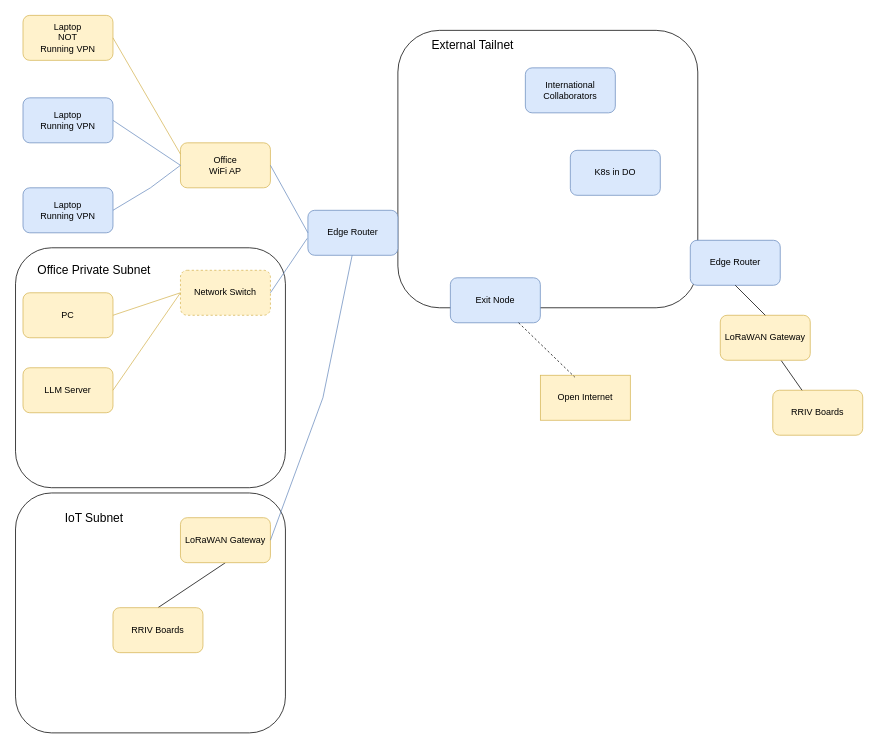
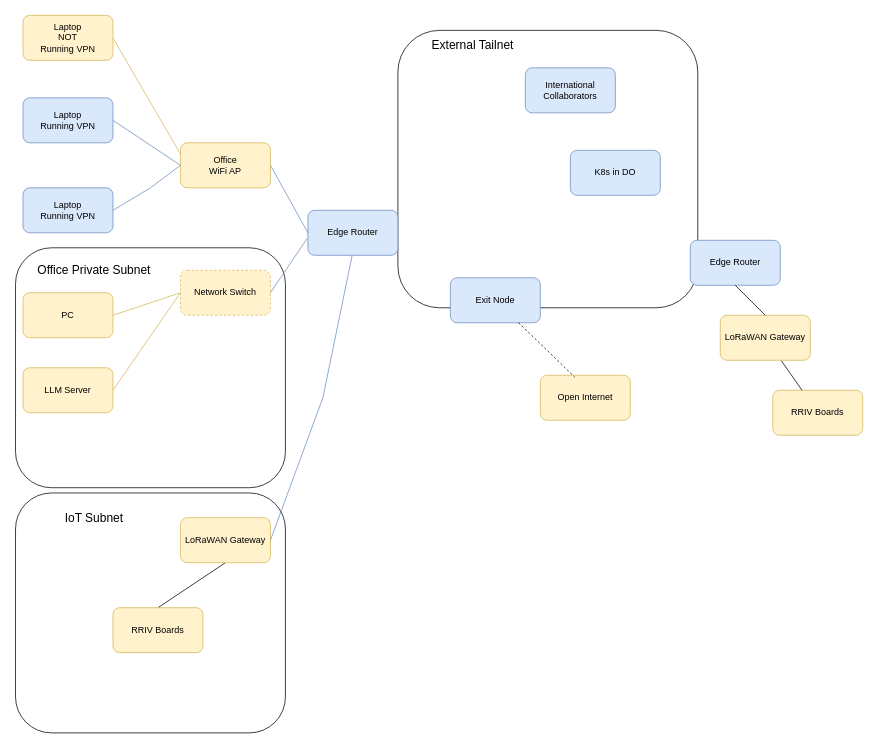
(585, 398) -> (585, 398)
